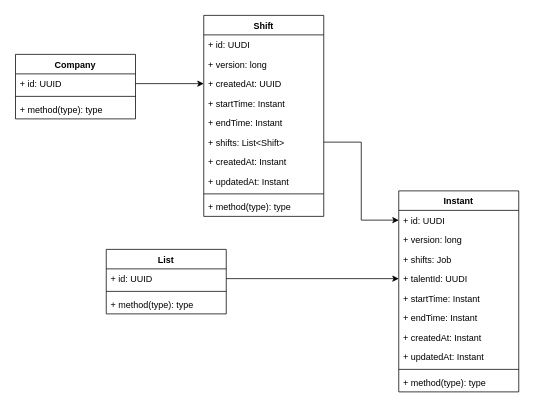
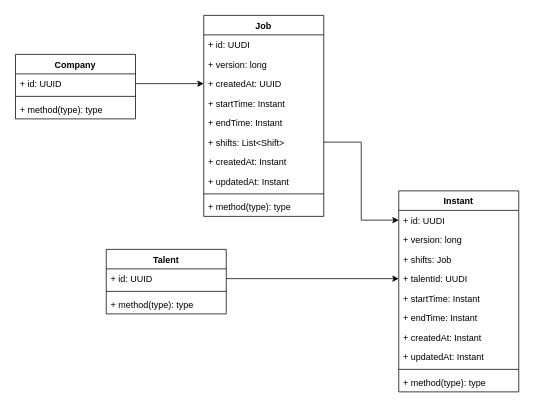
(263, 26) -> (263, 26)
(166, 260) -> (166, 260)
